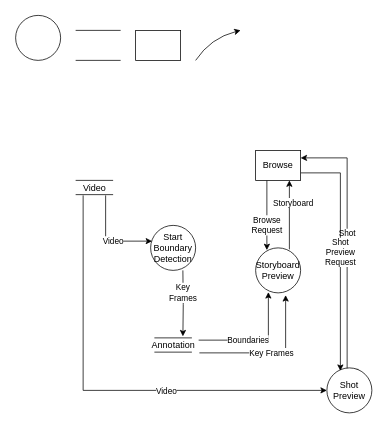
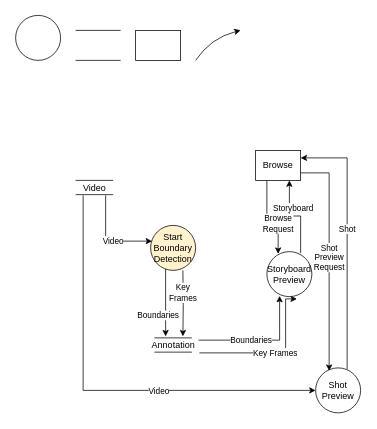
(173, 248) -> (173, 248)
(278, 270) -> (289, 274)
none -> (165, 300)
(349, 390) -> (338, 390)
